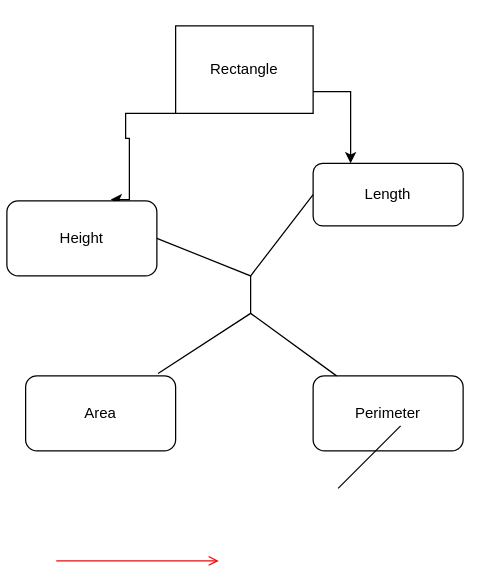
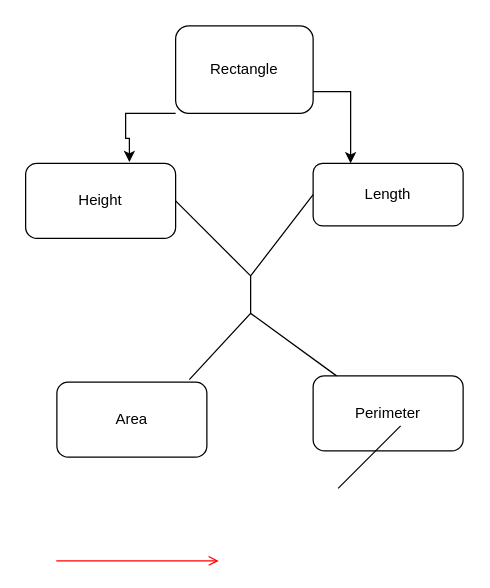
(244, 69) -> (244, 69)
(82, 238) -> (101, 201)
(101, 413) -> (132, 419)
